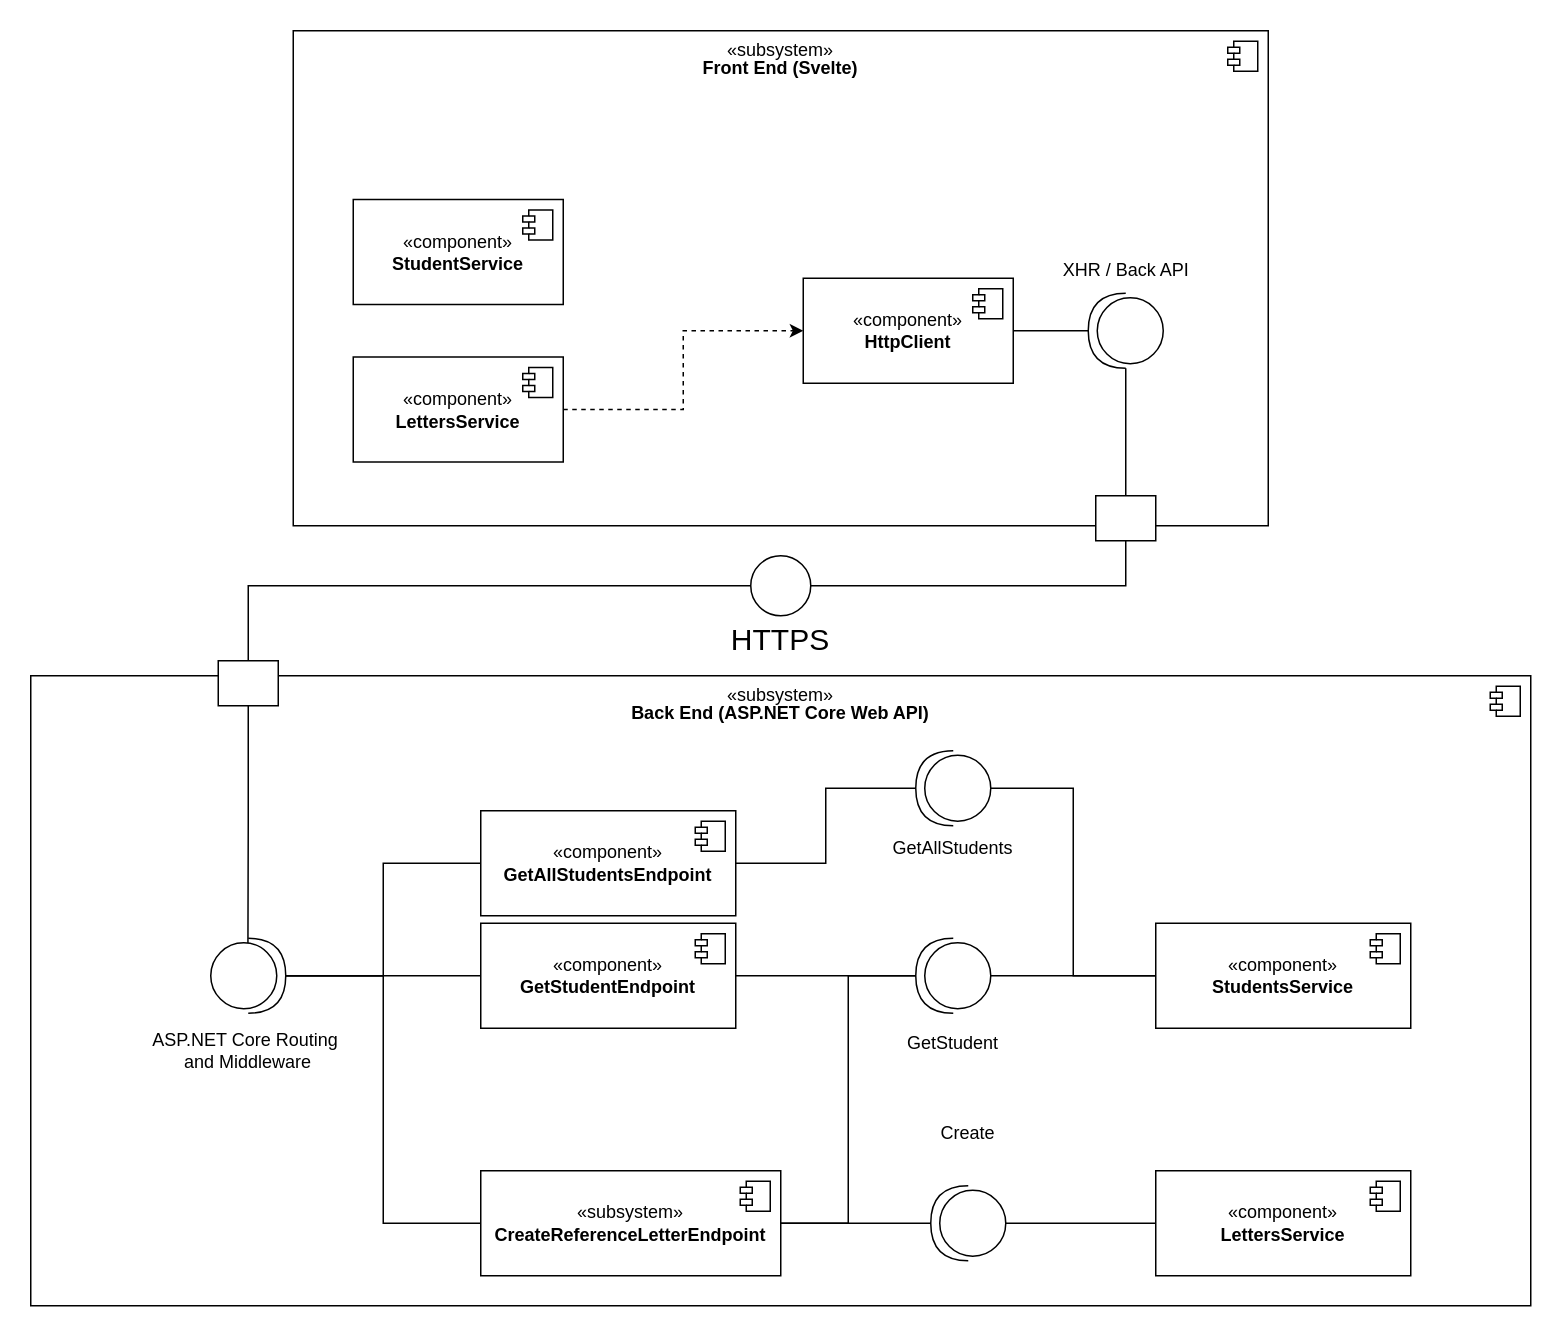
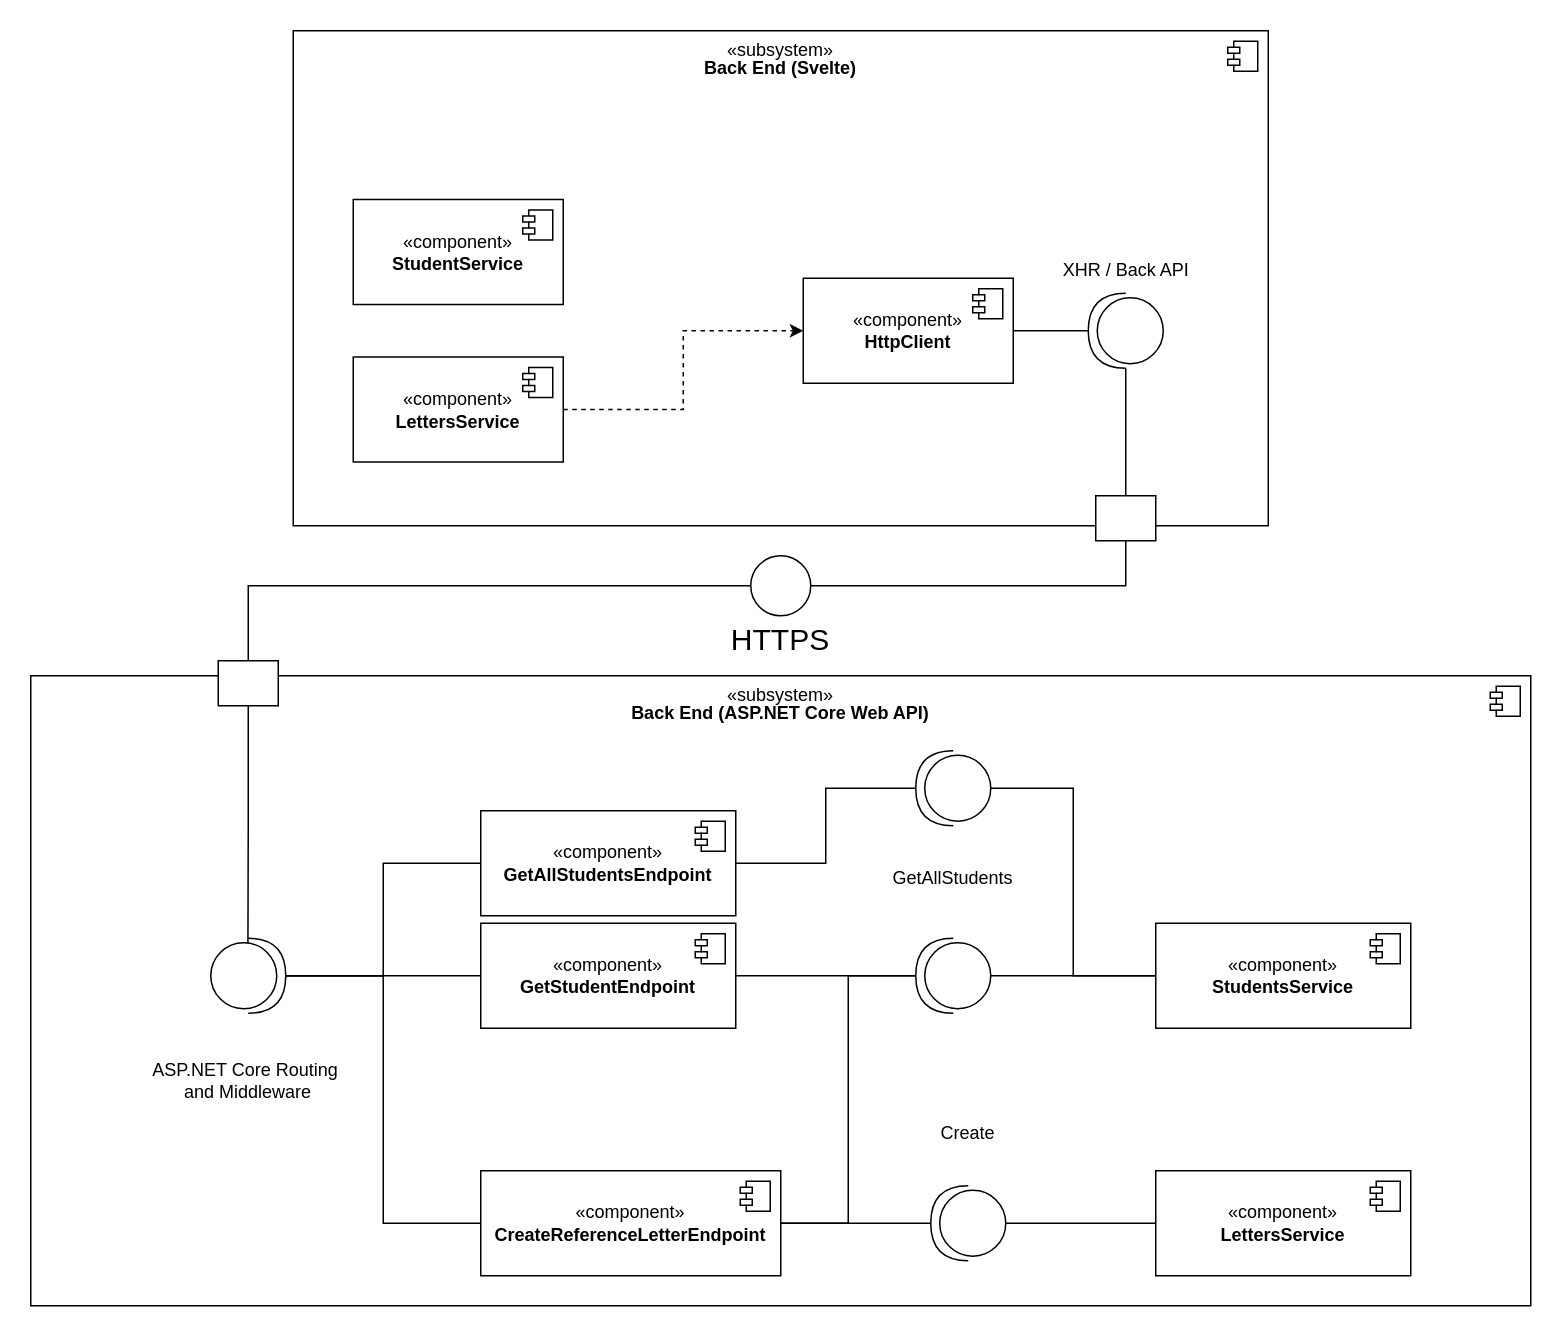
(781, 63) -> (781, 63)
(953, 848) -> (953, 878)
(953, 1043) -> none
(248, 1051) -> (248, 1081)
(631, 1223) -> (631, 1223)
